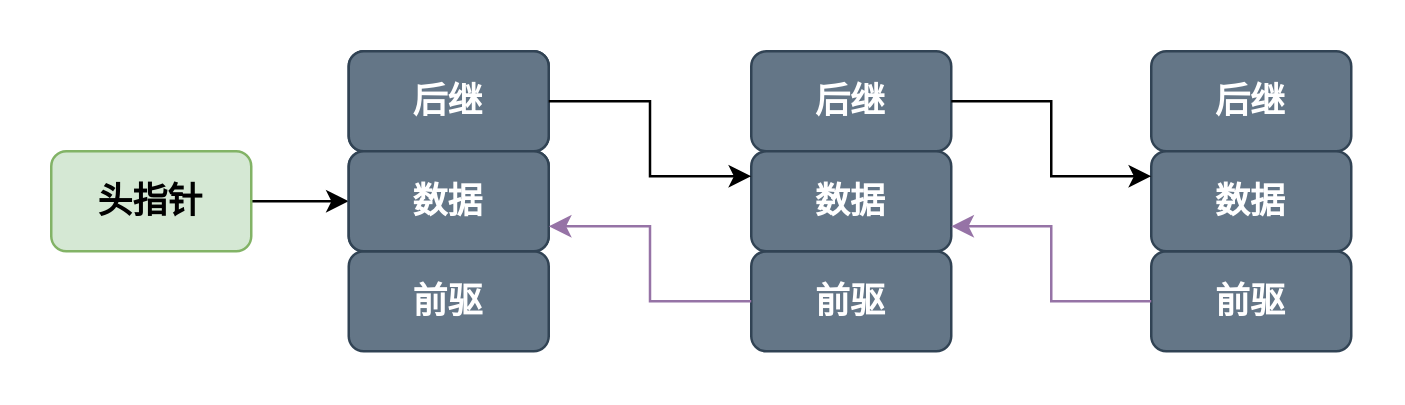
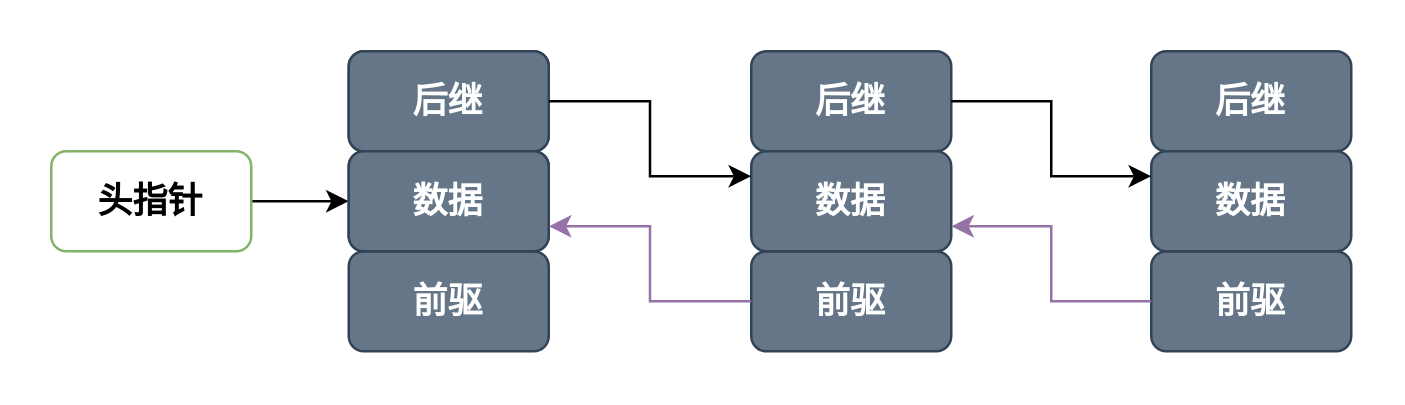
(151, 201) -> (151, 201)
